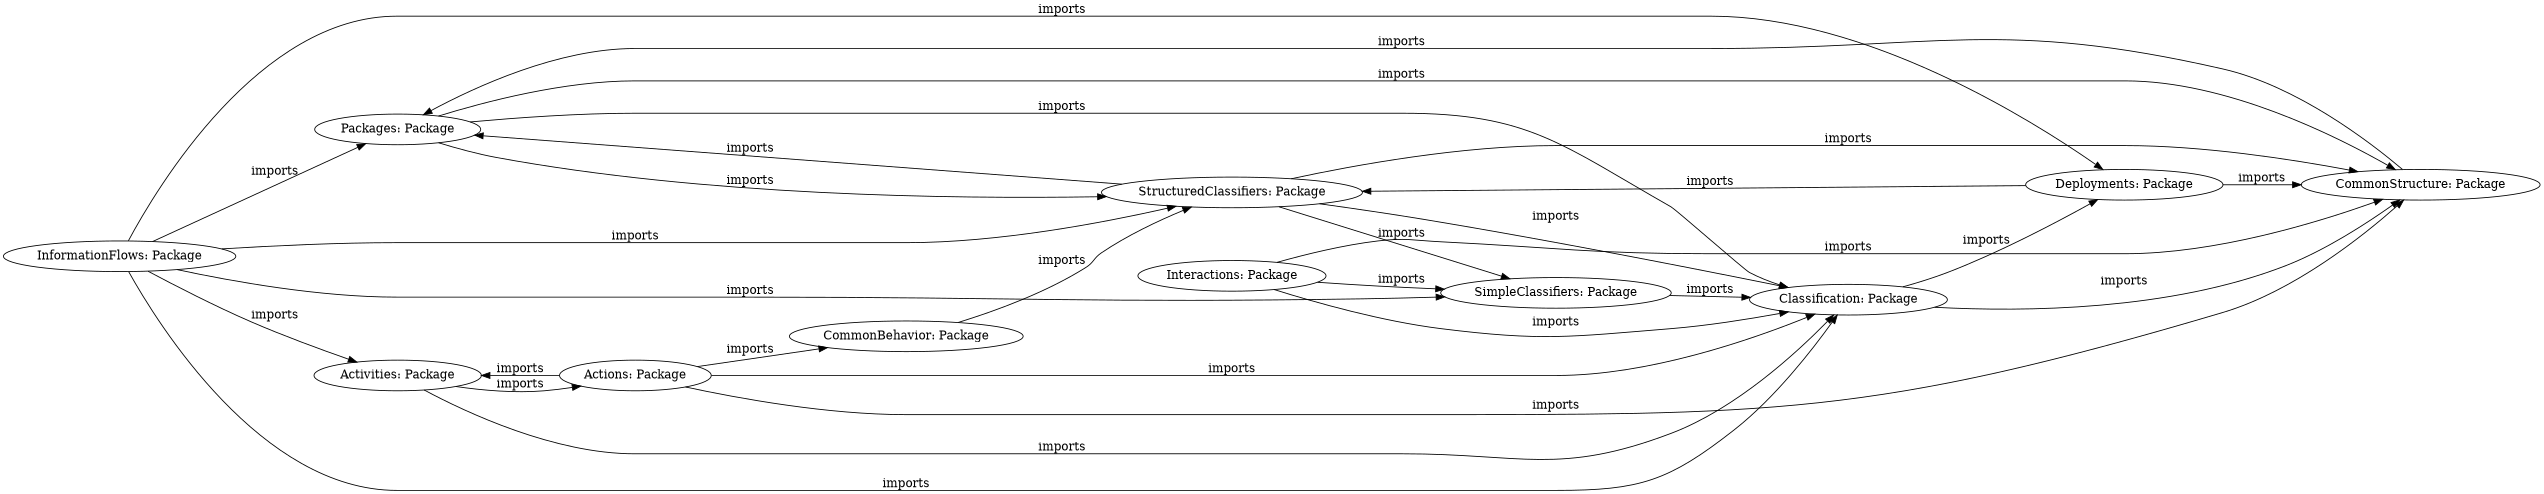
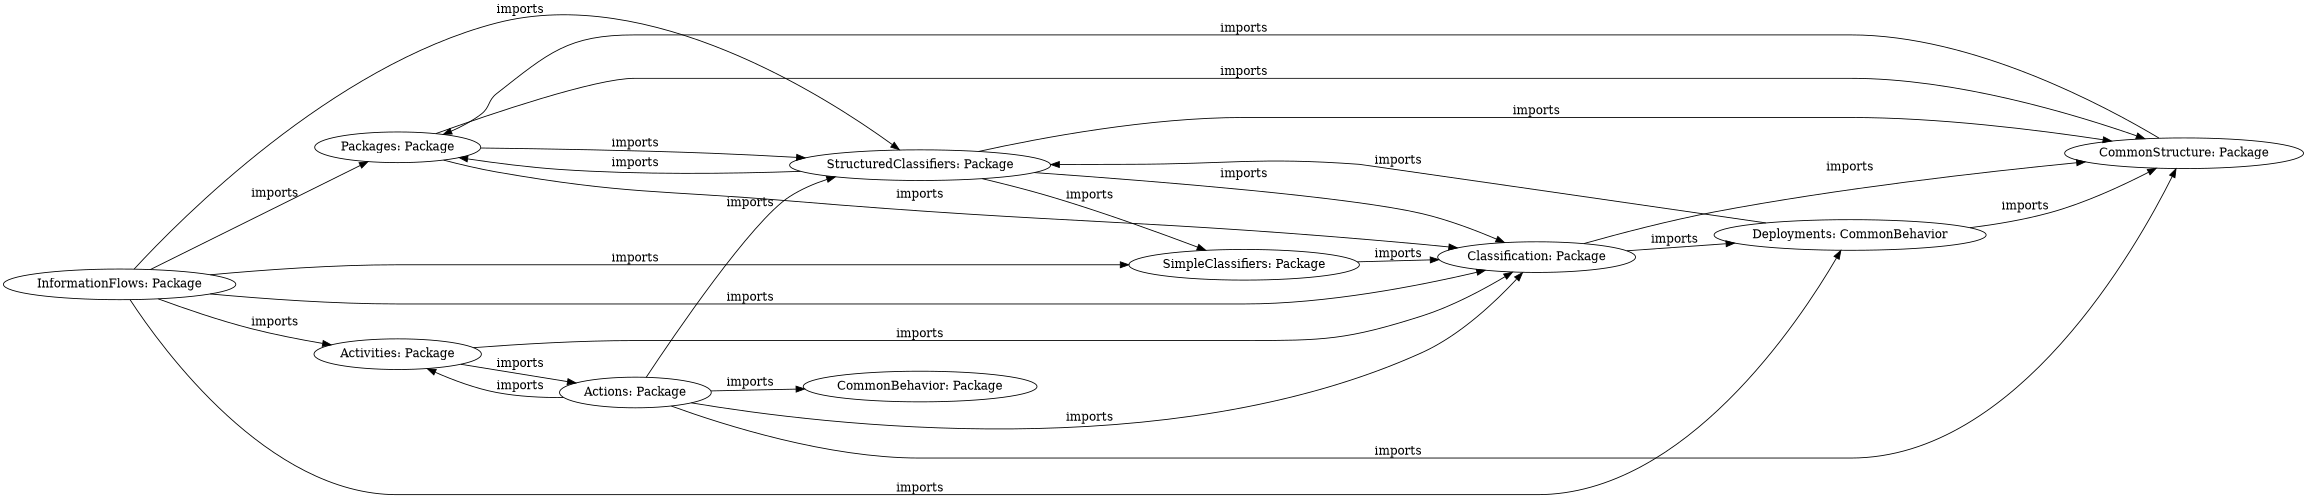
(2124, 185) -> (1850, 235)
(1075, 274) -> (721, 271)
(1232, 276) -> none
